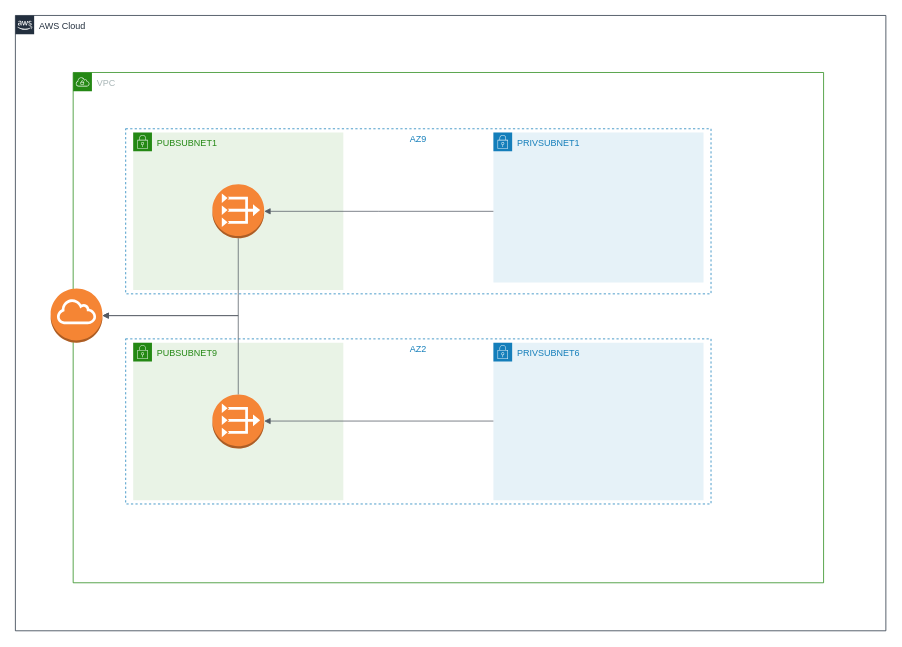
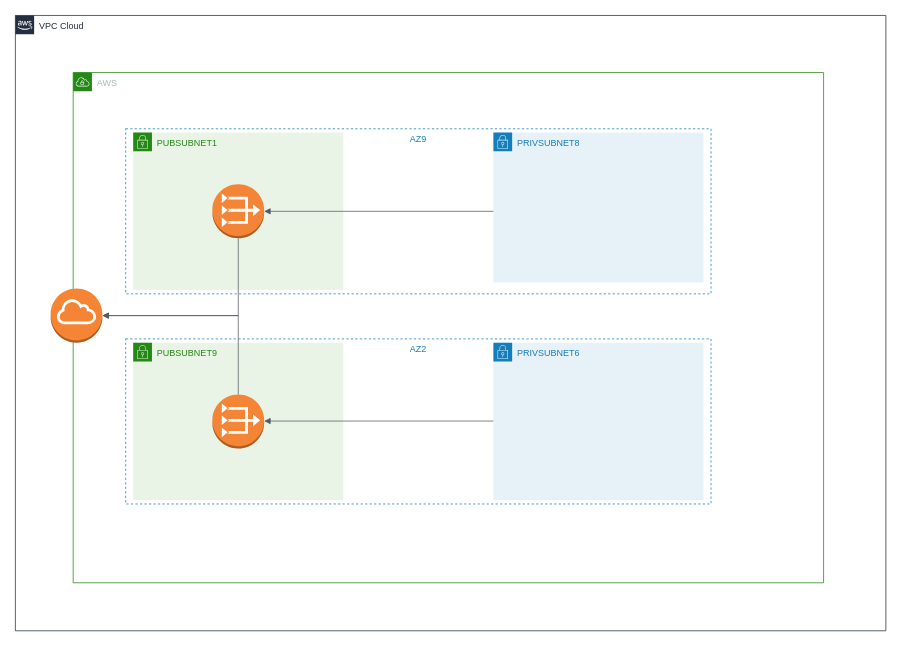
(60, 26) -> (60, 26)
(105, 83) -> (105, 83)
(545, 143) -> (545, 143)
